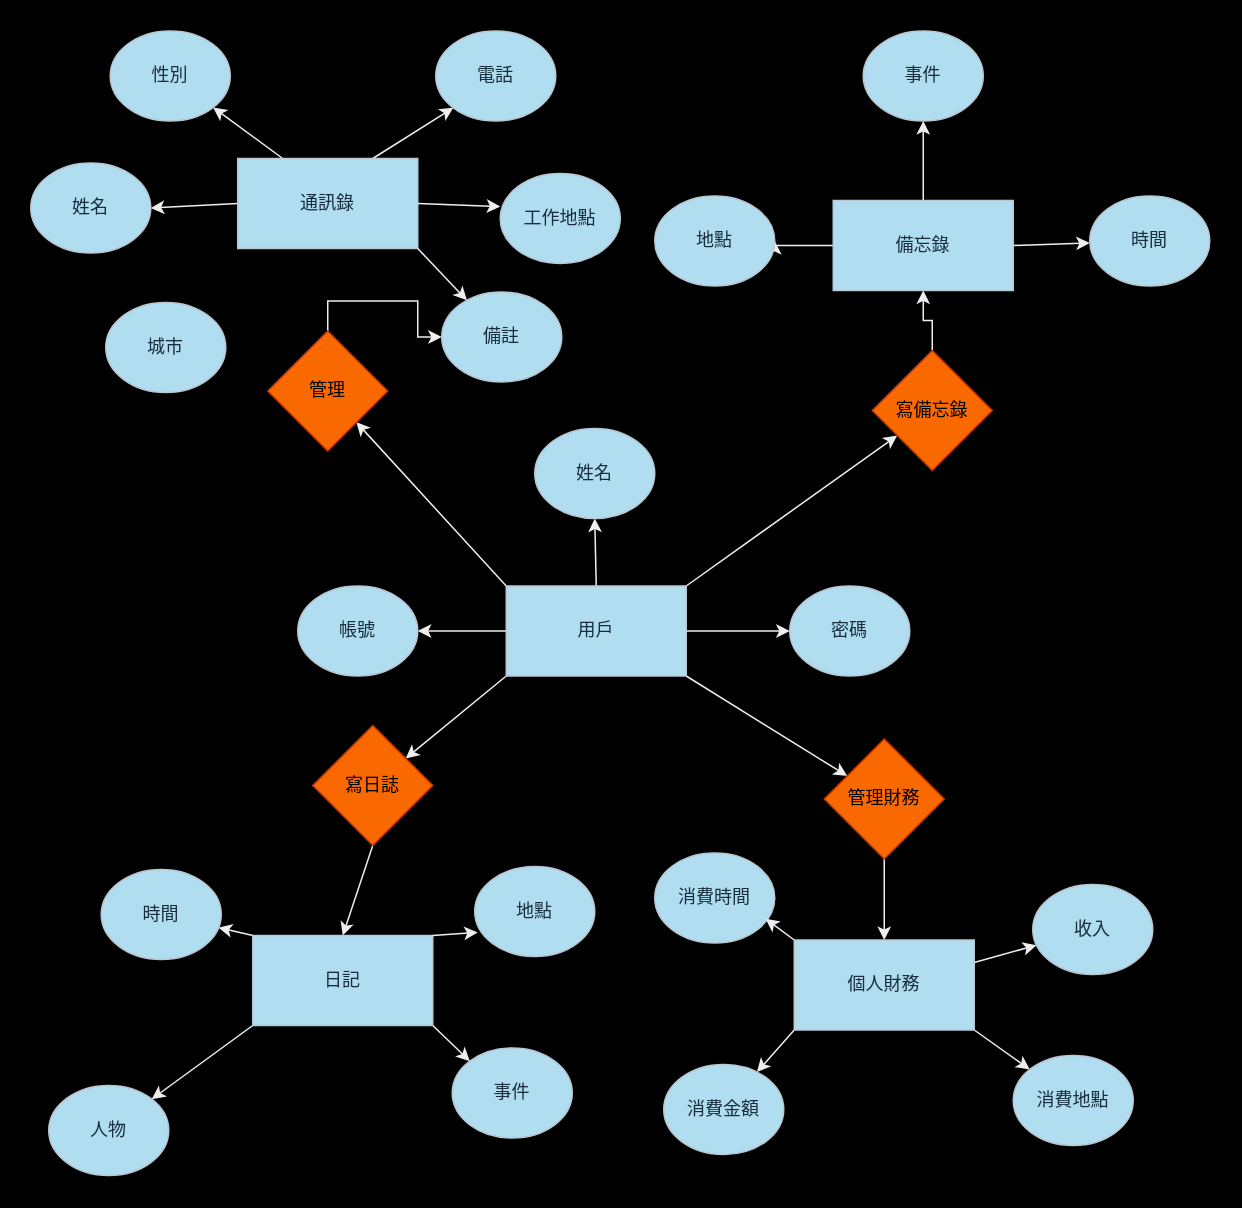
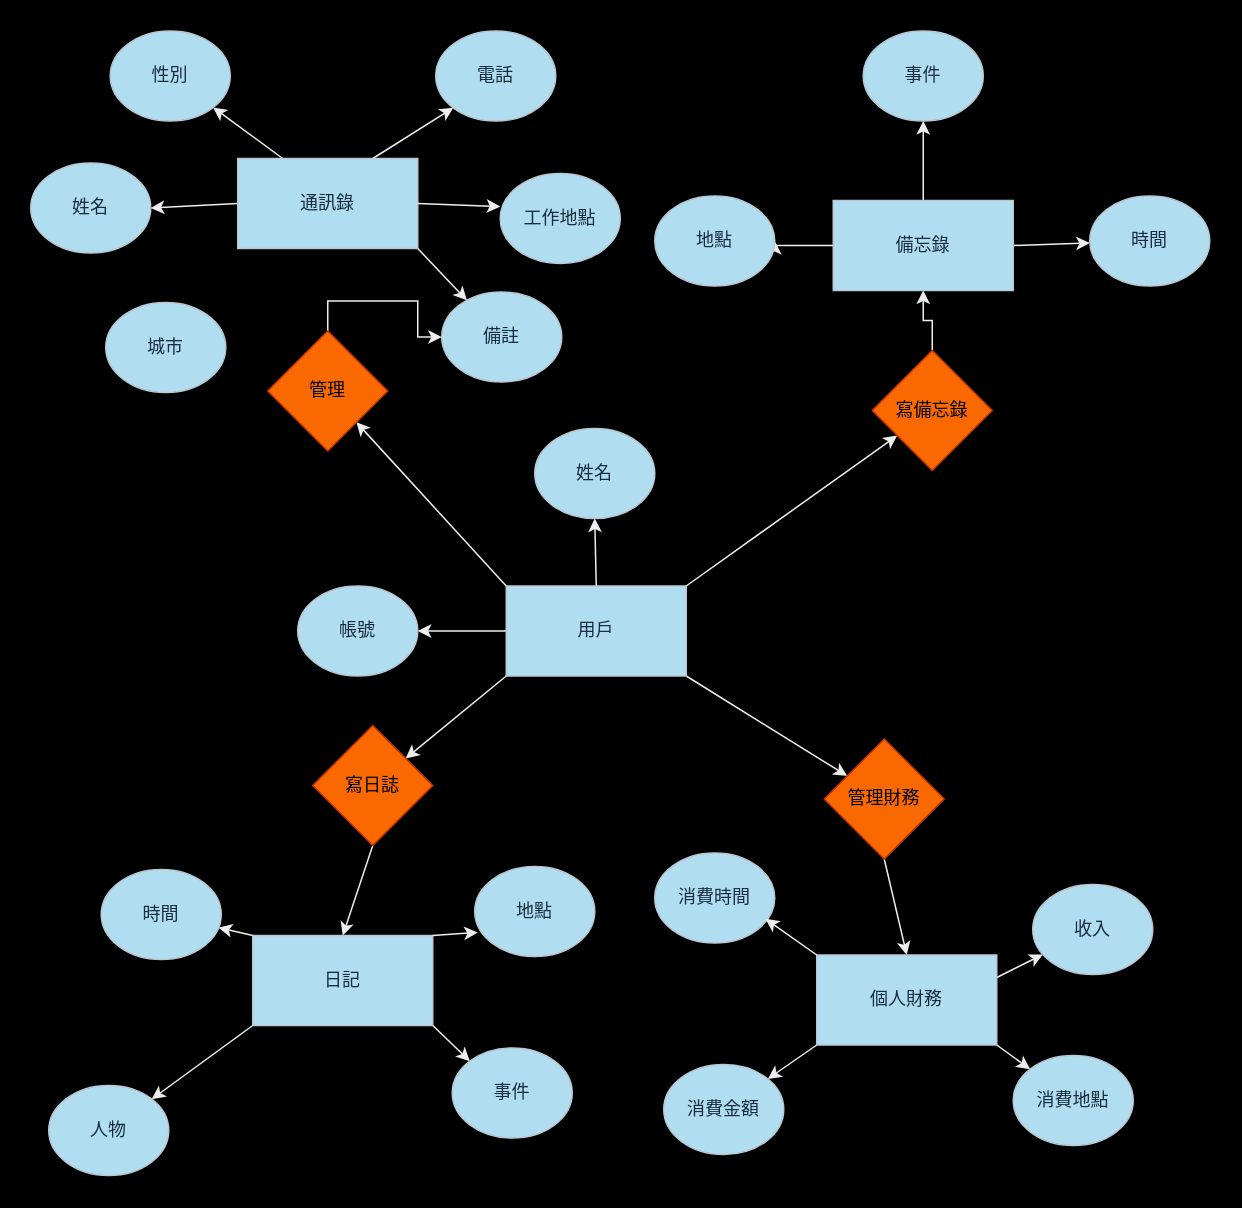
(733, 631) -> none
(850, 631) -> none
(884, 985) -> (907, 1000)
